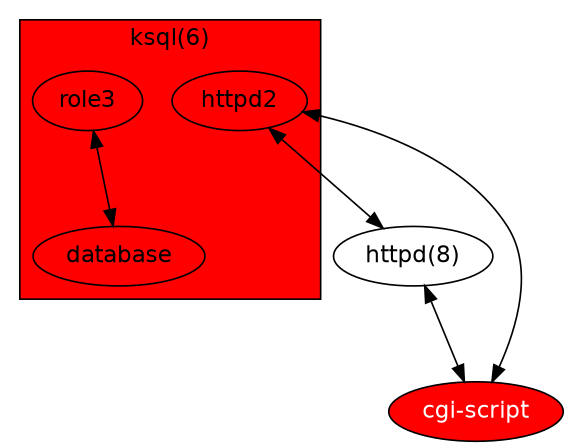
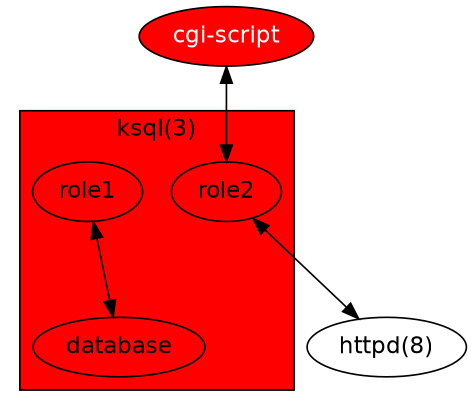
(170, 39) -> (157, 130)
(88, 101) -> (88, 192)
(240, 101) -> (226, 192)
(445, 334) -> none
